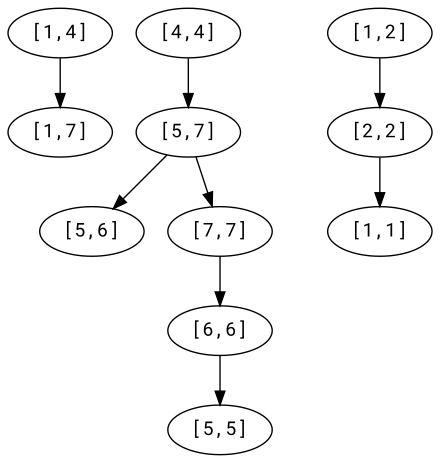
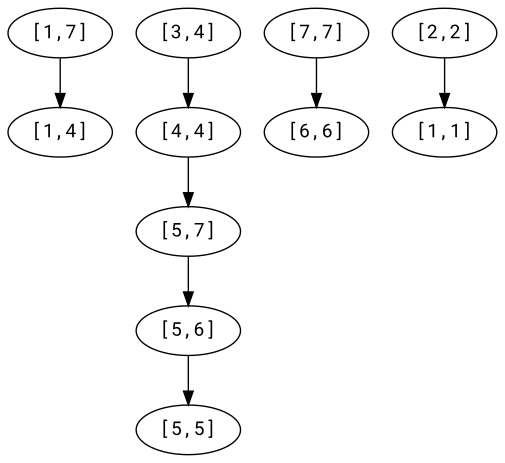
none -> (188, 33)
(380, 33) -> none
(60, 76) -> (60, 76)
(202, 175) -> none
(220, 374) -> (188, 374)
